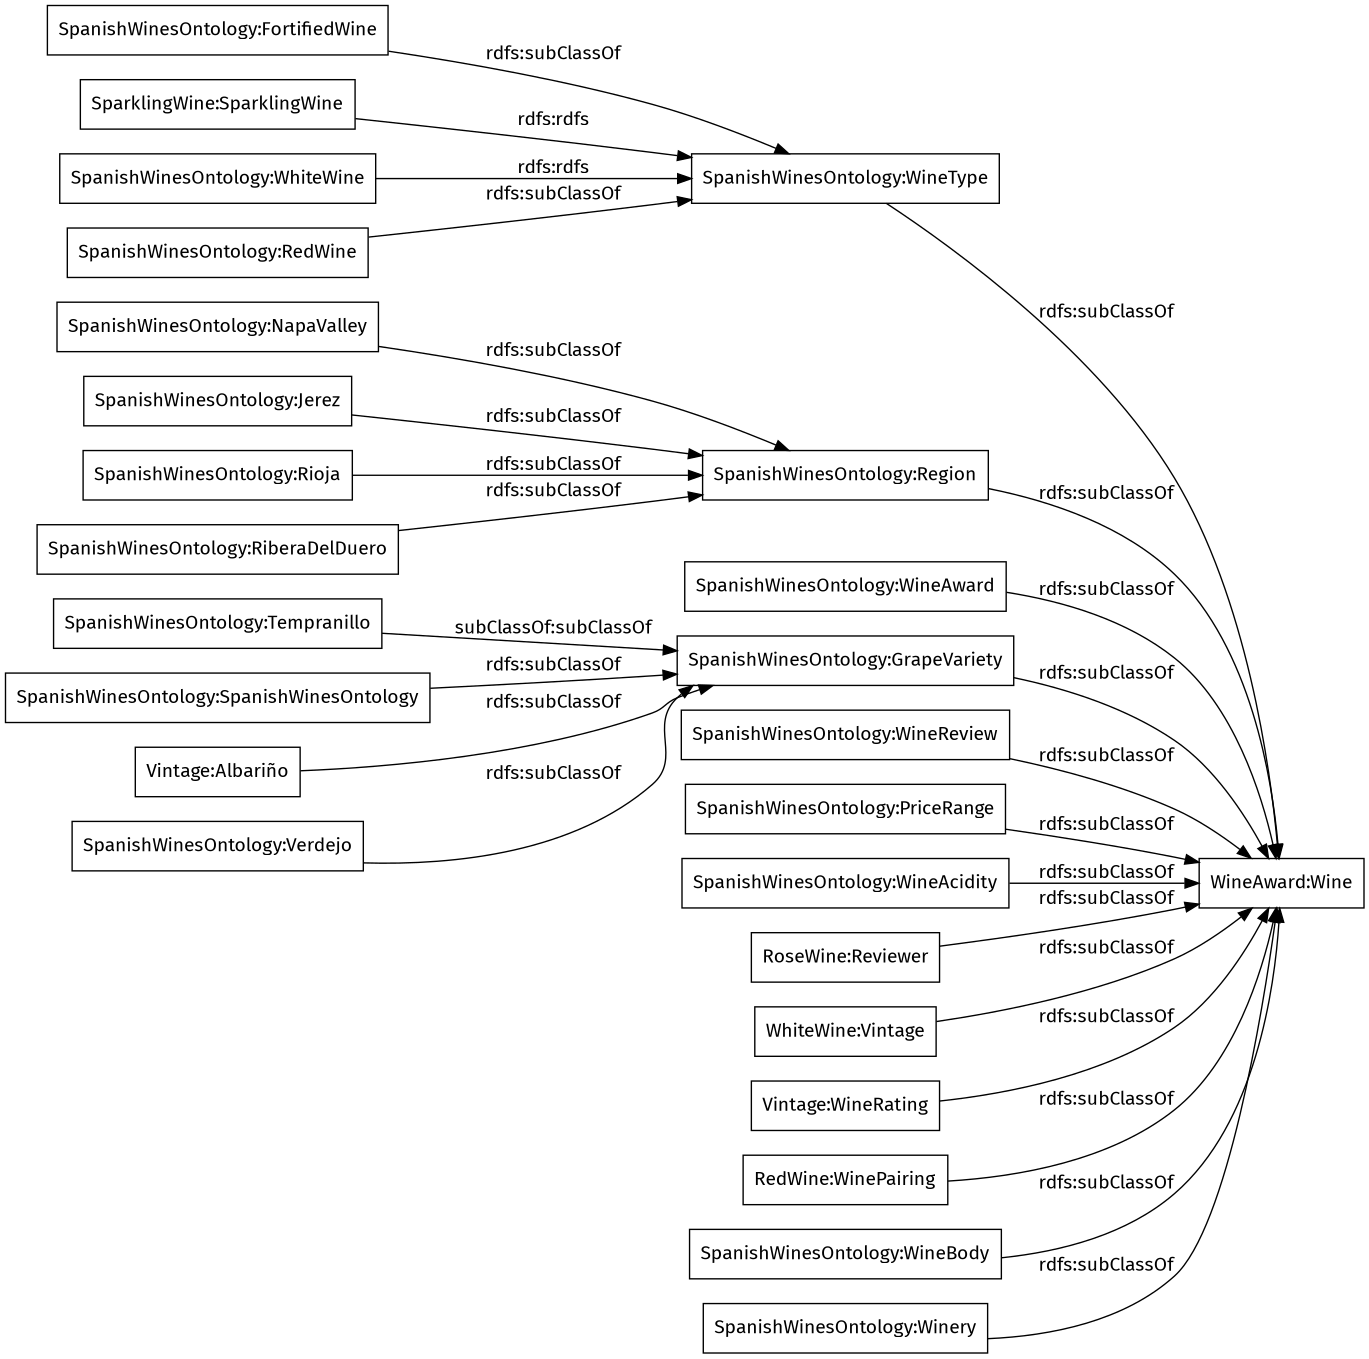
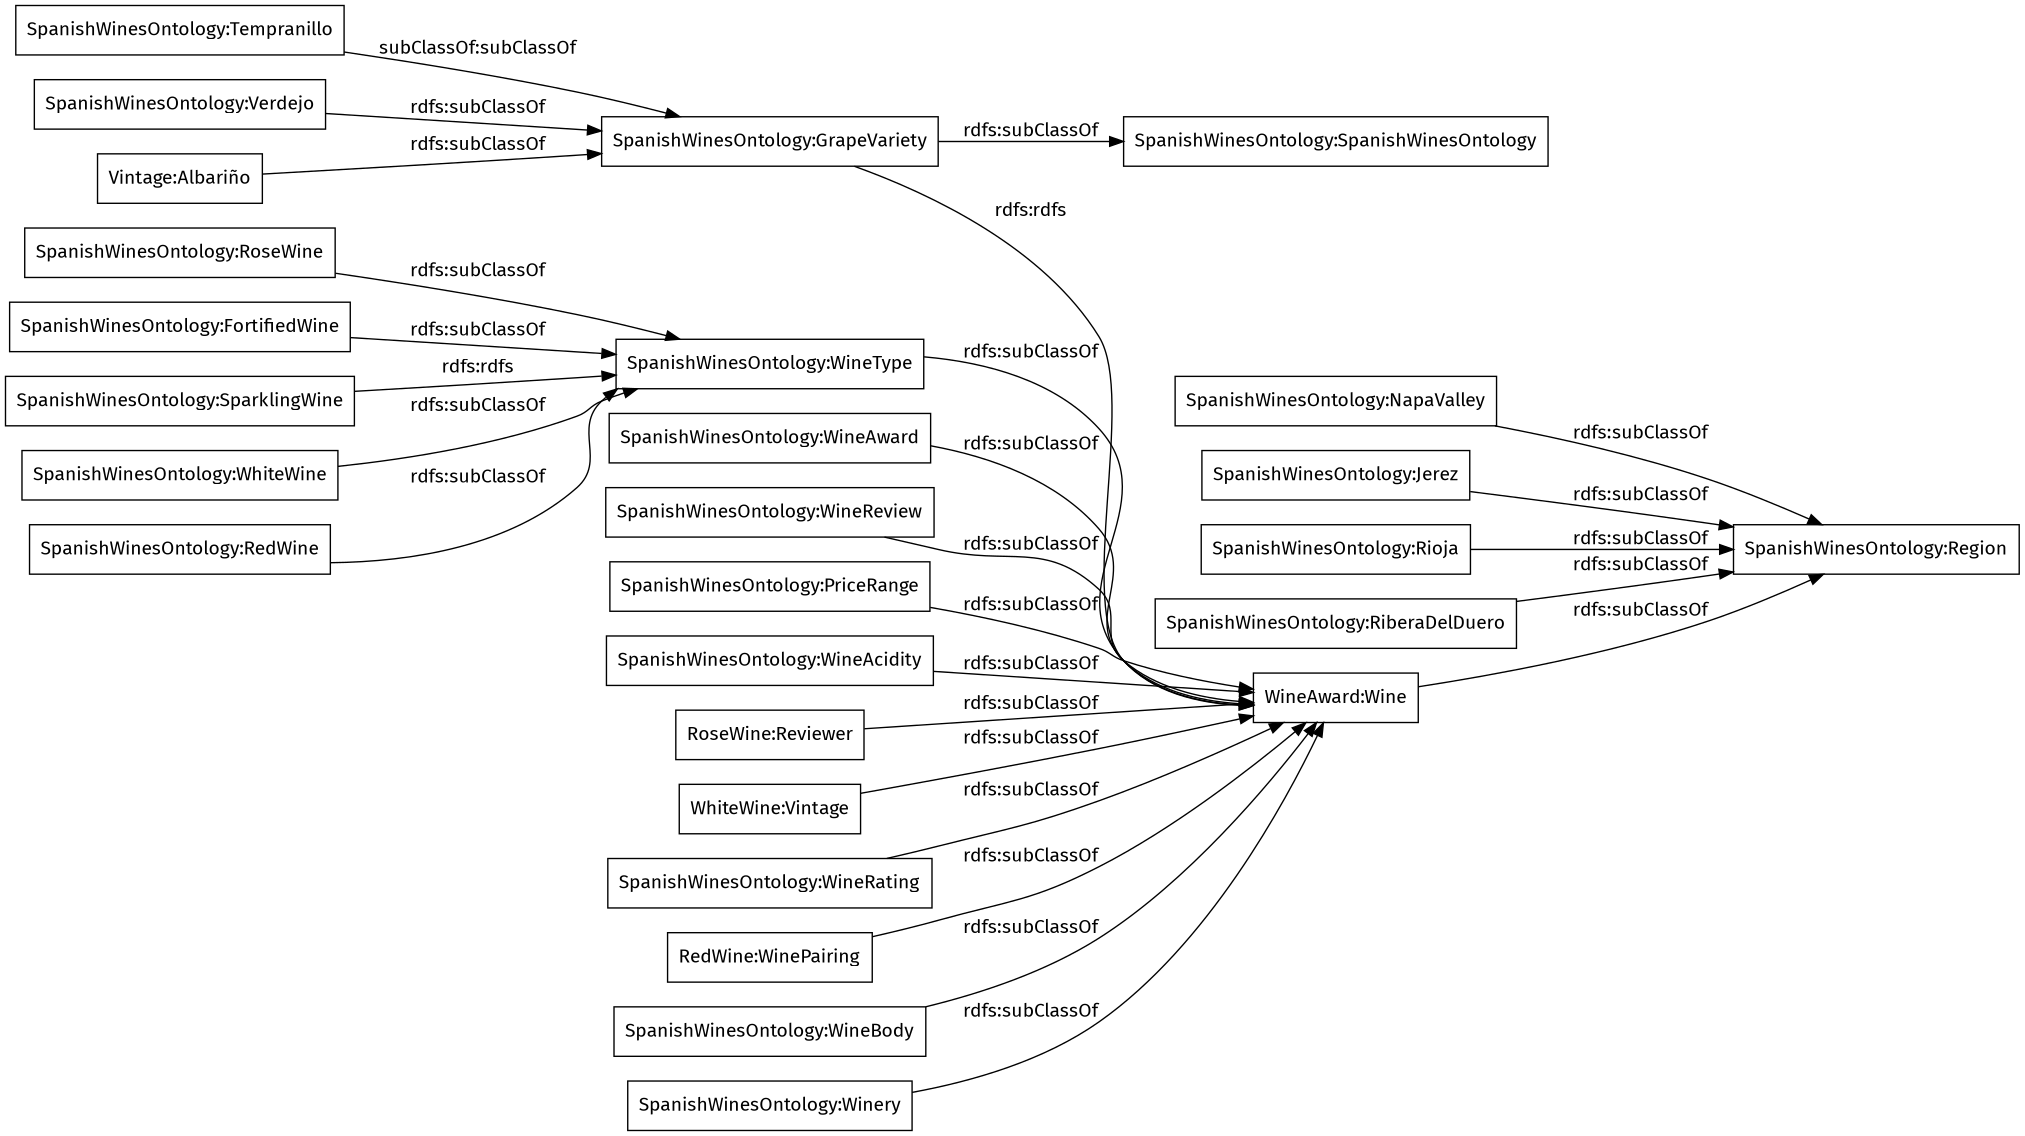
(218, 104) -> (180, 401)
(554, 168) -> (478, 406)
none -> (180, 253)
(1203, 608) -> (1618, 647)
(1106, 674) -> (1031, 211)
(547, 682) -> (1024, 141)
(845, 1106) -> (770, 883)
